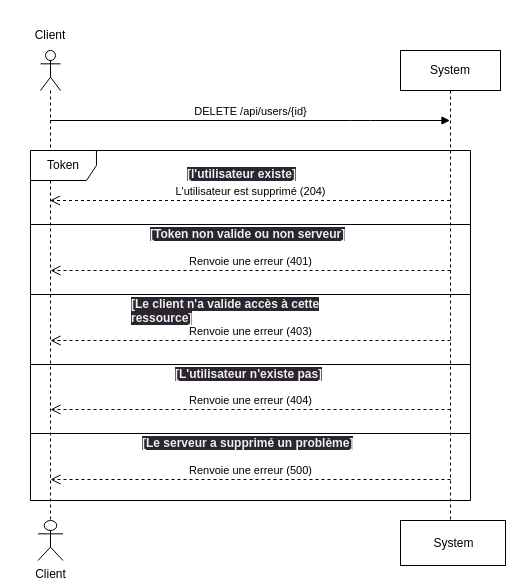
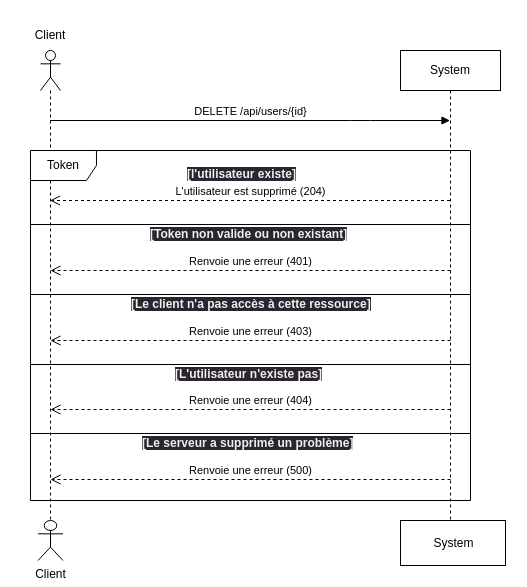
(250, 235) -> (252, 242)
(252, 312) -> (252, 312)
